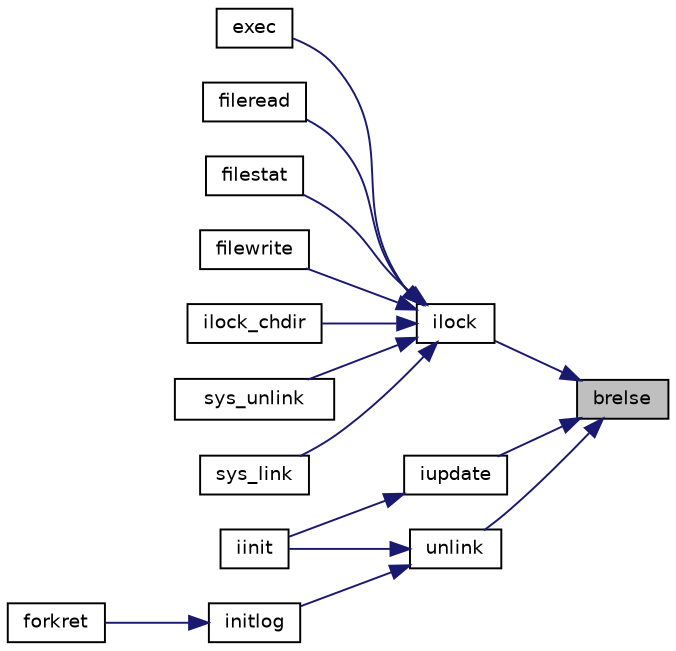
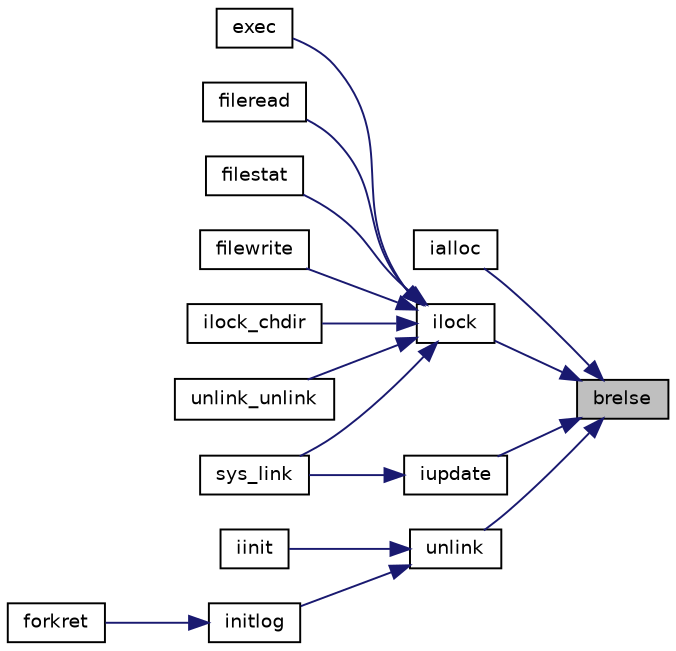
none -> (456, 250)
(255, 399) -> (255, 399)
(337, 519) -> (346, 475)
